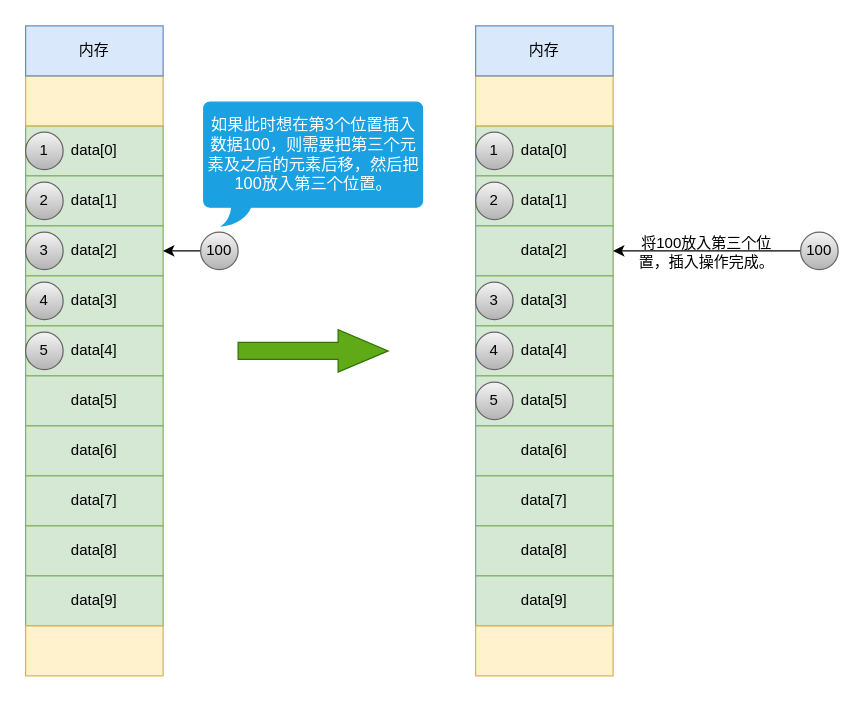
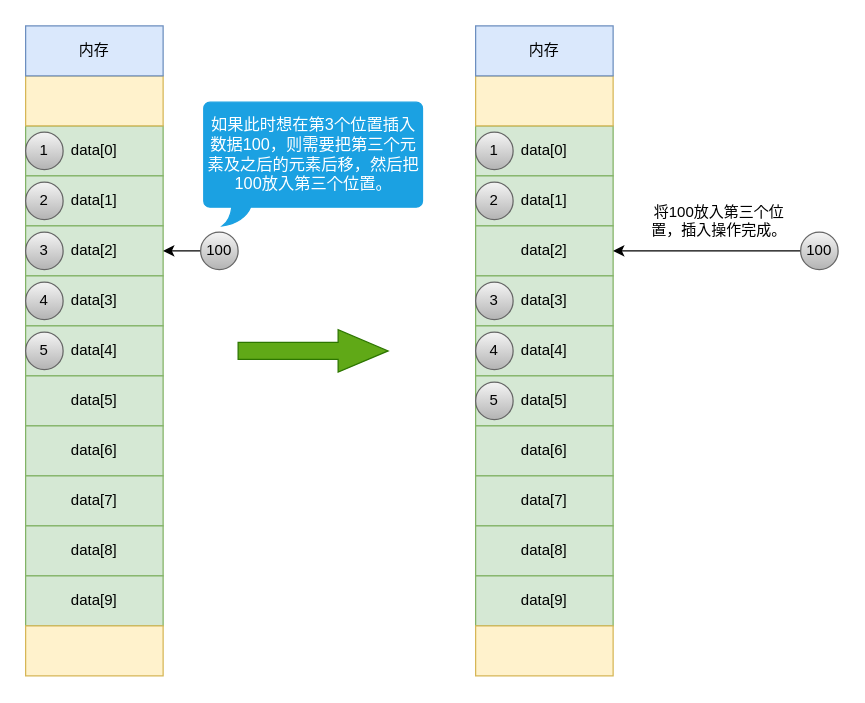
(707, 251) -> (719, 220)
